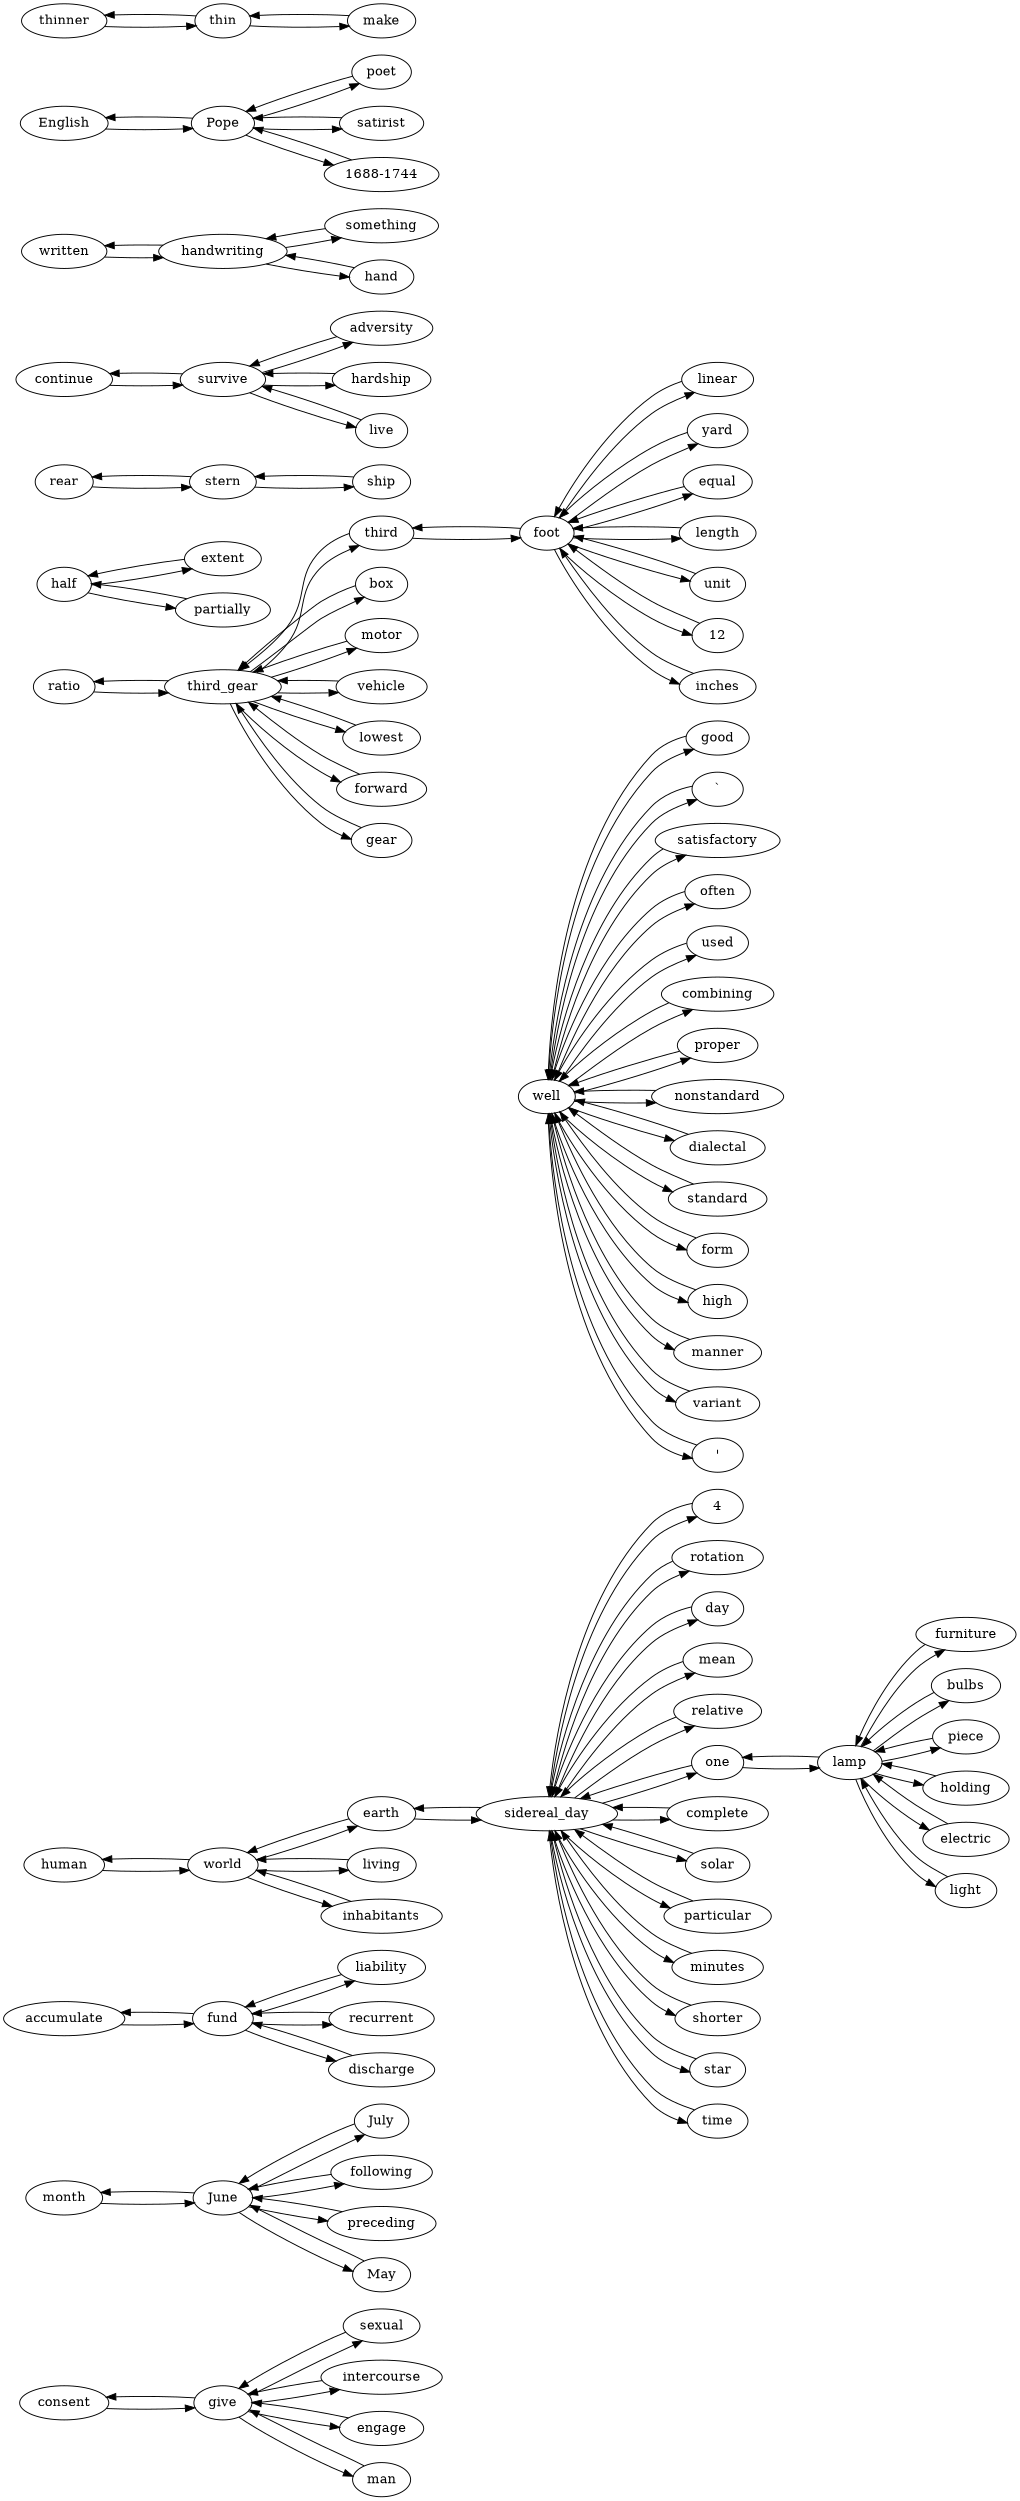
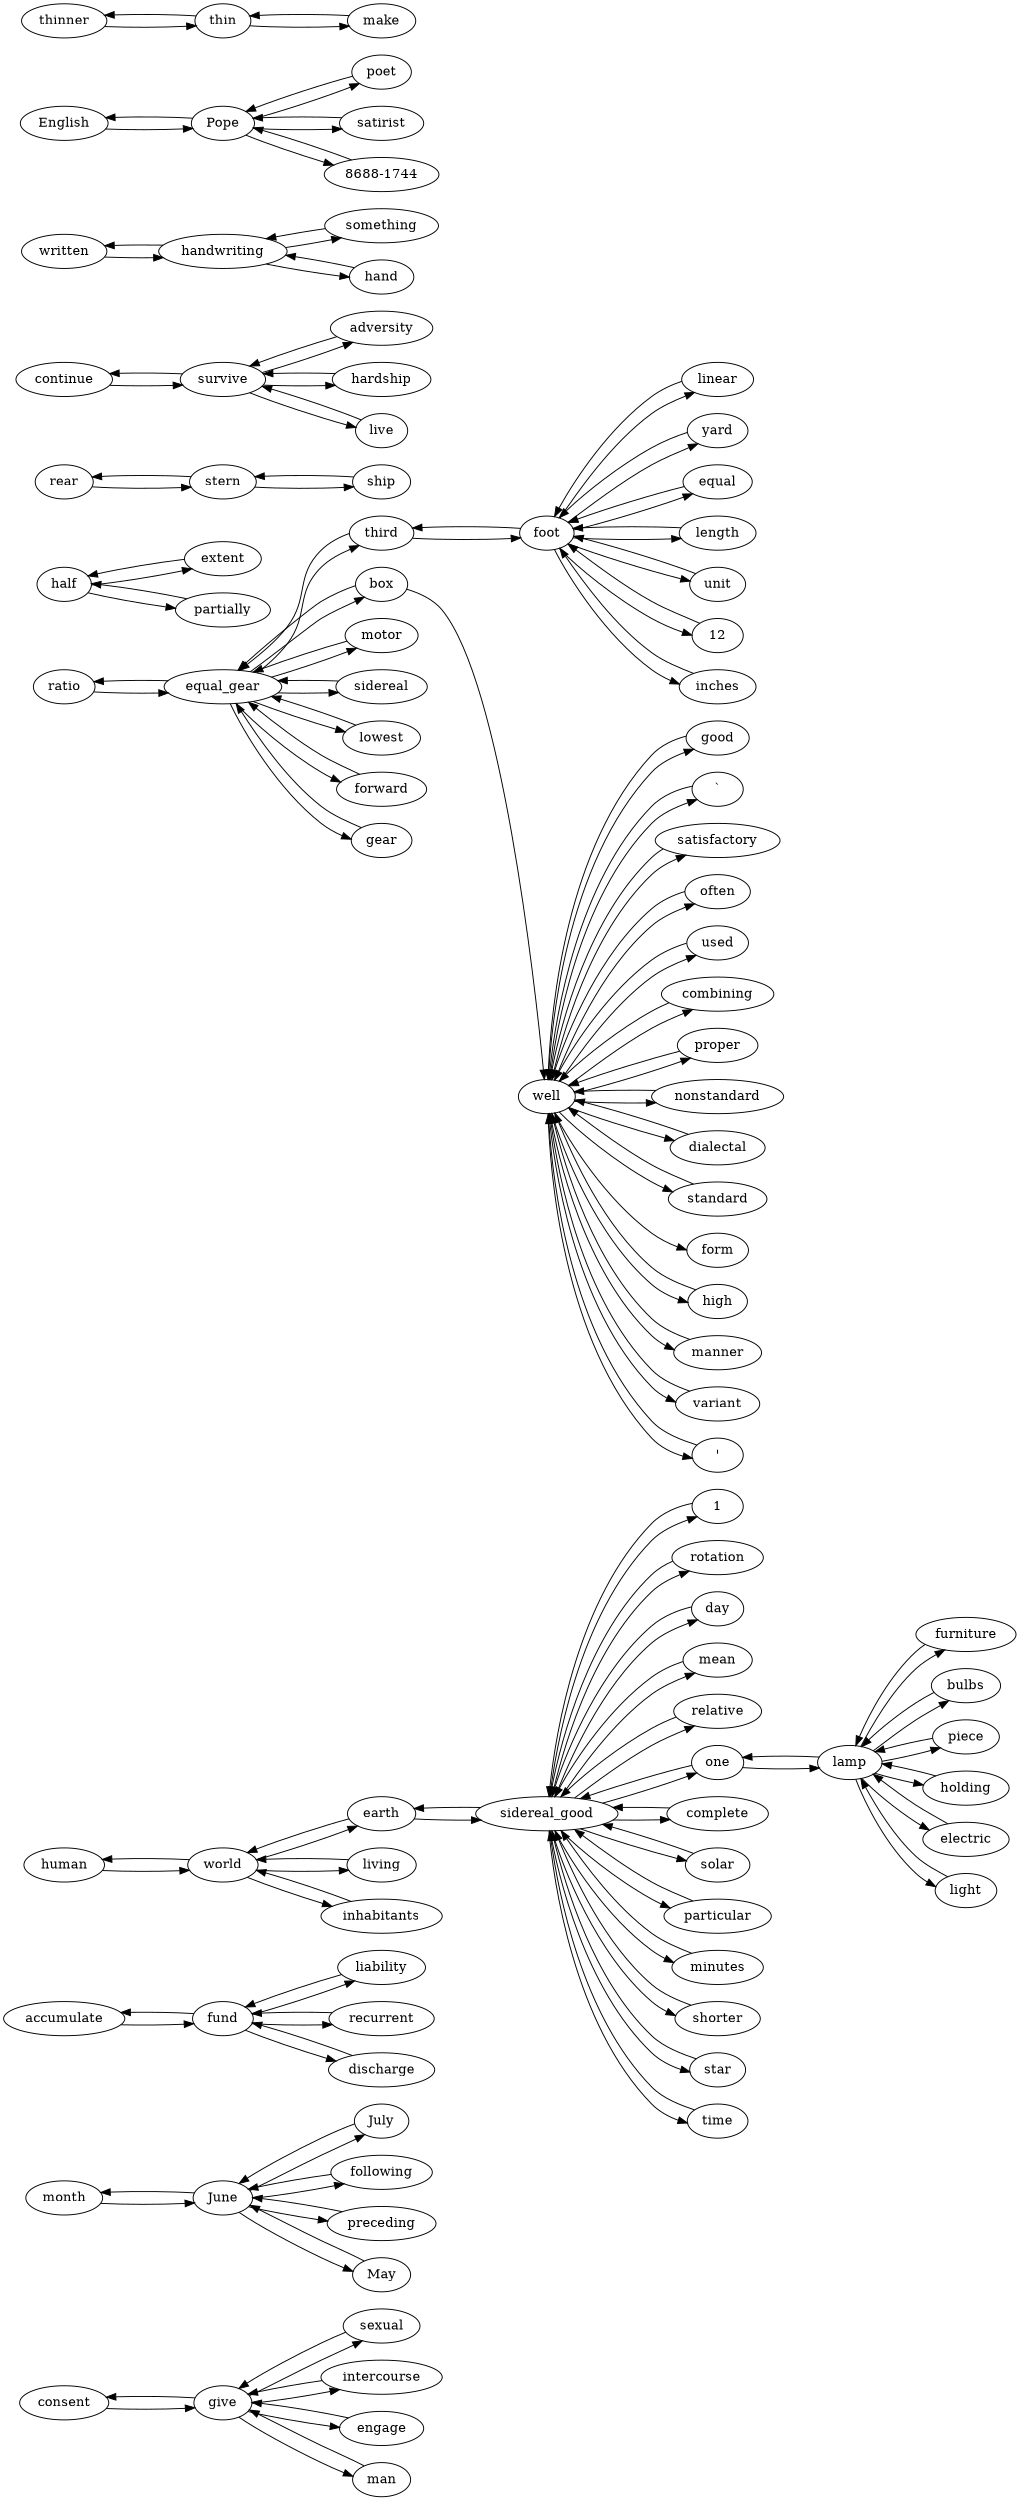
(382, 175) -> (382, 175)
(223, 687) -> (223, 687)
(382, 687) -> (382, 687)
(622, 1190) -> (508, 814)
(718, 1506) -> (718, 1506)
(547, 1814) -> (547, 1814)
